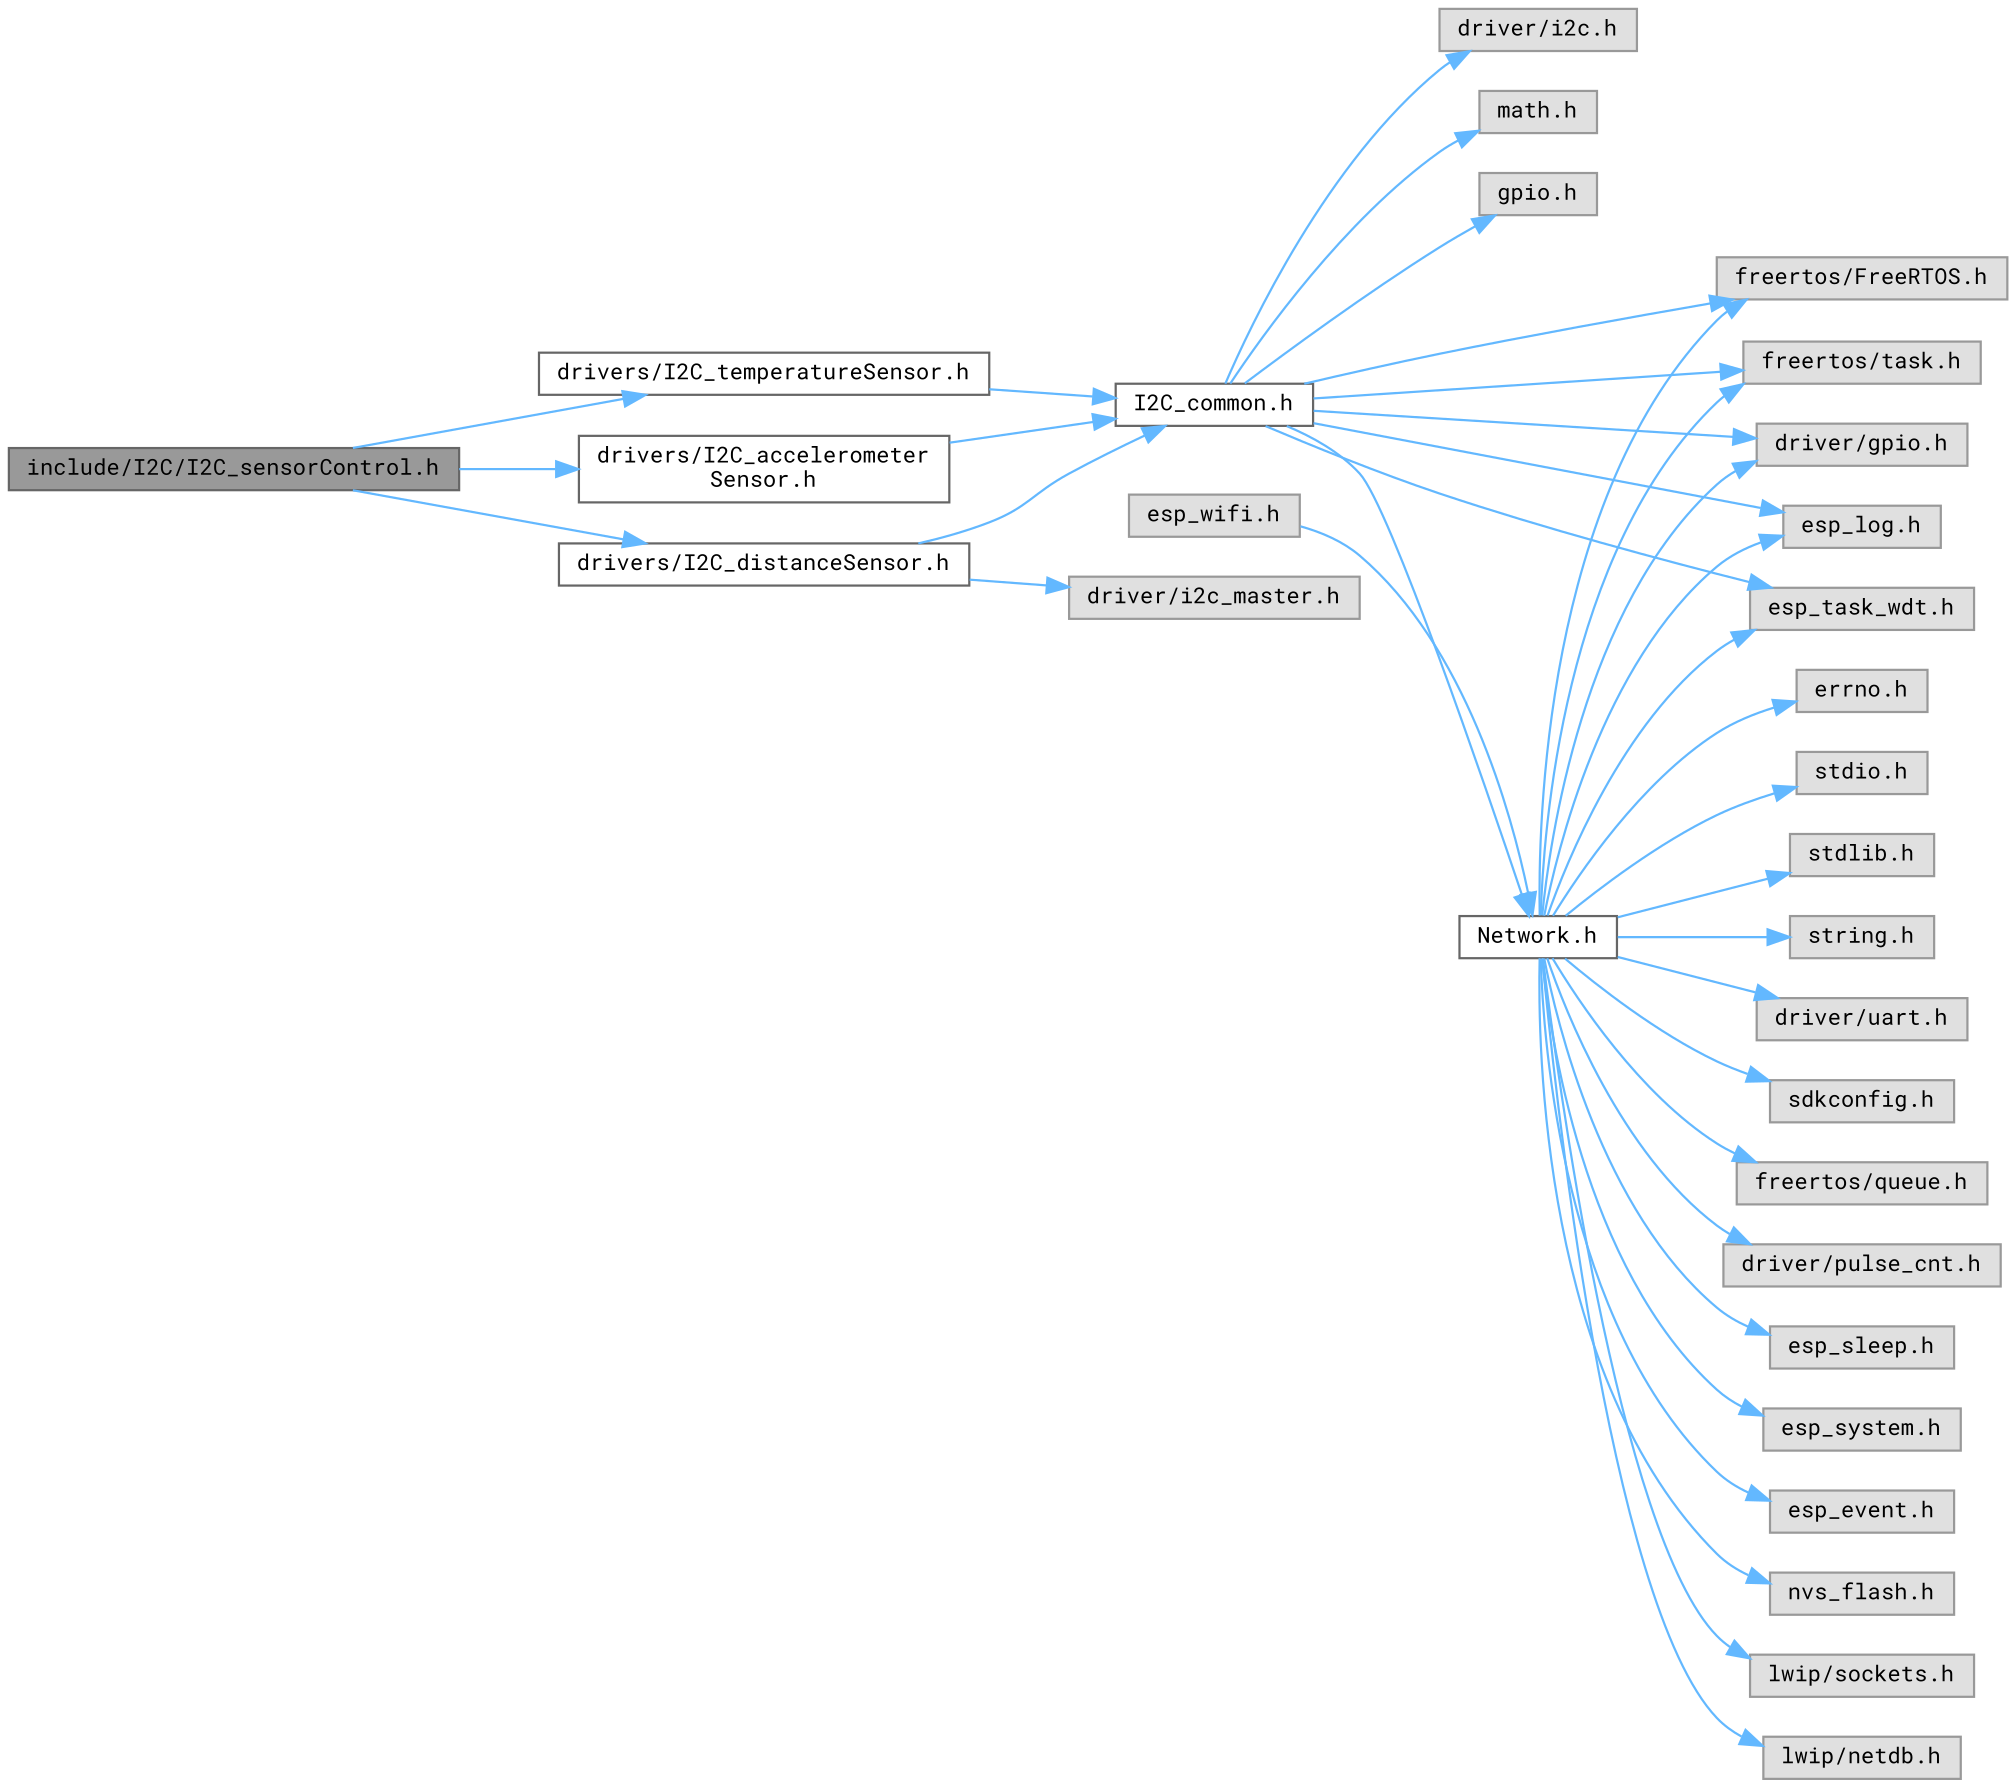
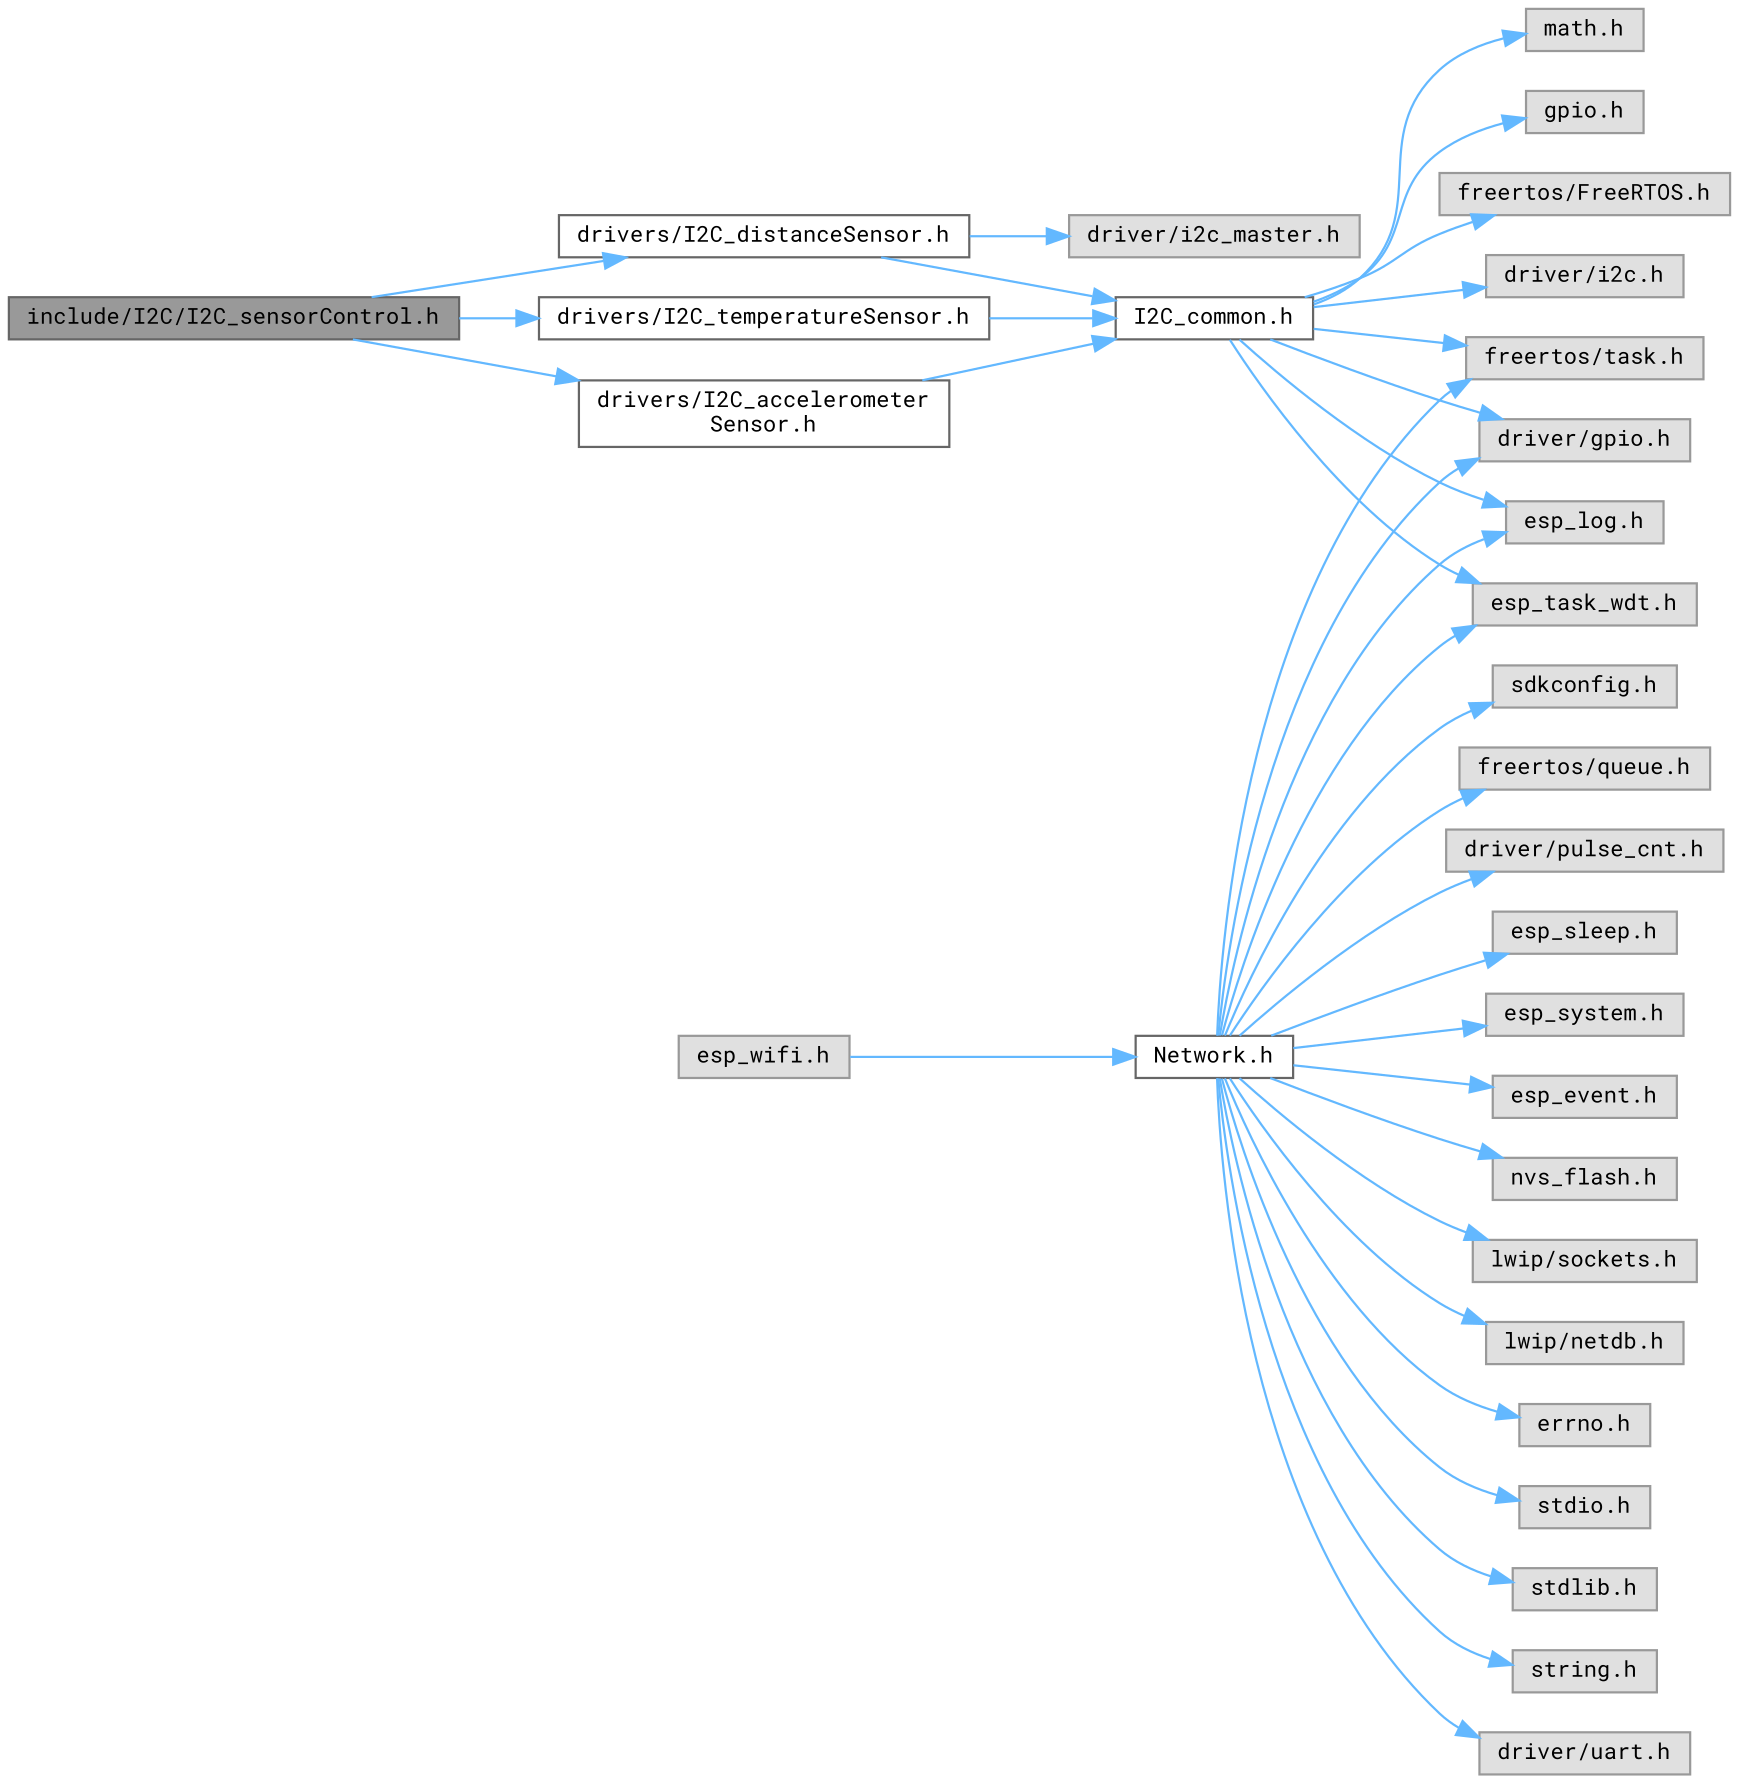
(1413, 590) -> none
(1576, 594) -> none
